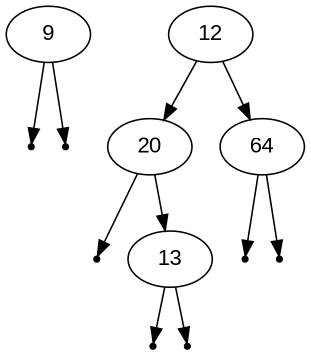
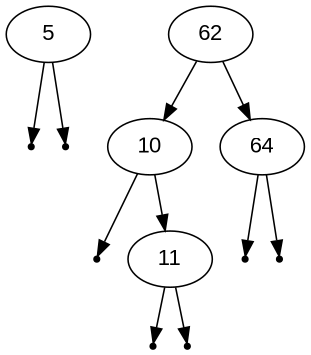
(48, 34) -> (48, 34)
(211, 34) -> (211, 34)
(150, 147) -> (150, 147)
(170, 259) -> (170, 259)
